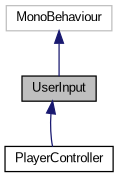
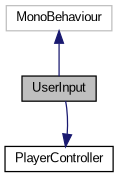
(51, 130) -> (67, 118)
